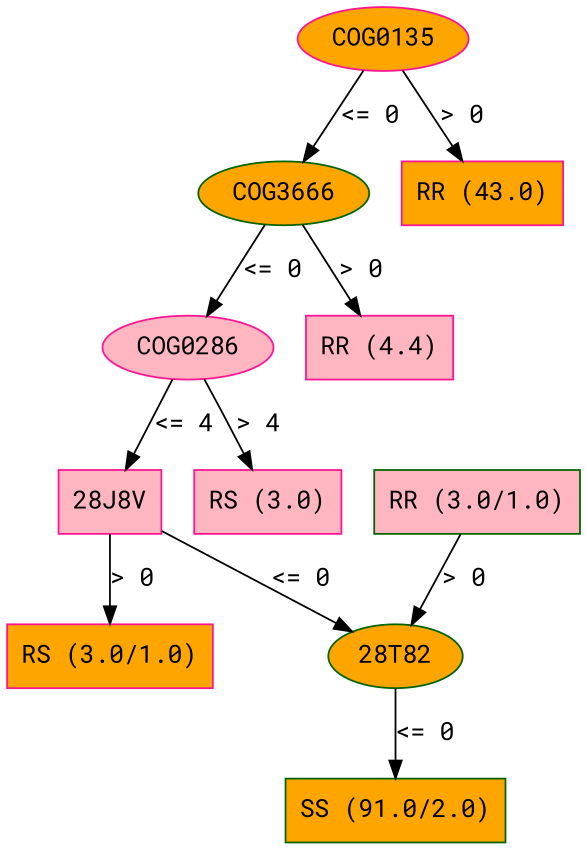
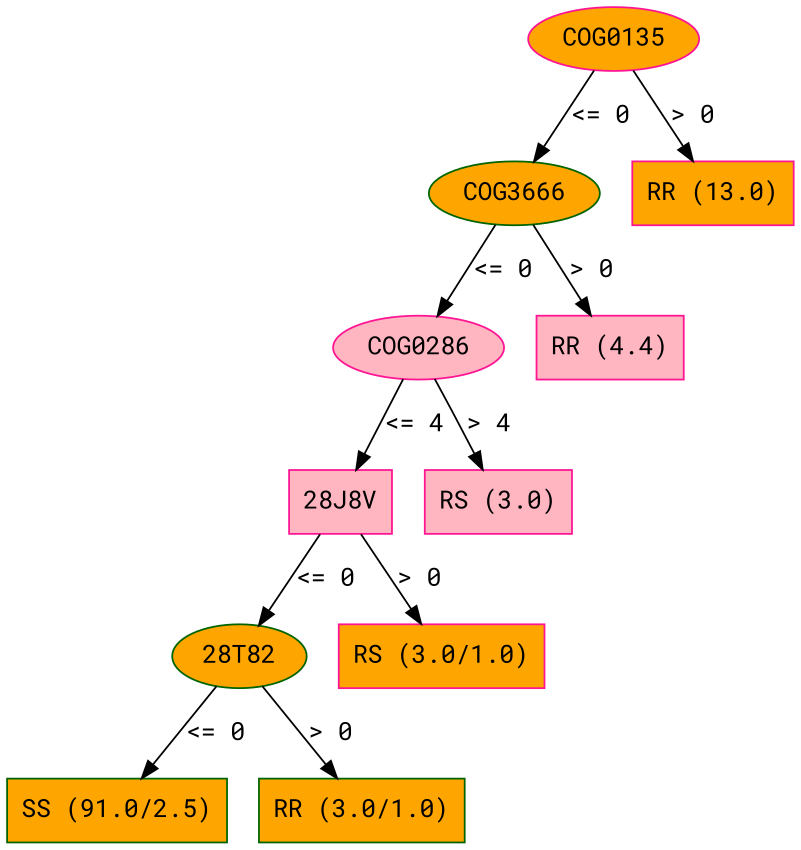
(482, 193) -> (713, 193)
(477, 502) -> (362, 811)
(440, 572) -> (294, 725)
(396, 811) -> (117, 811)
